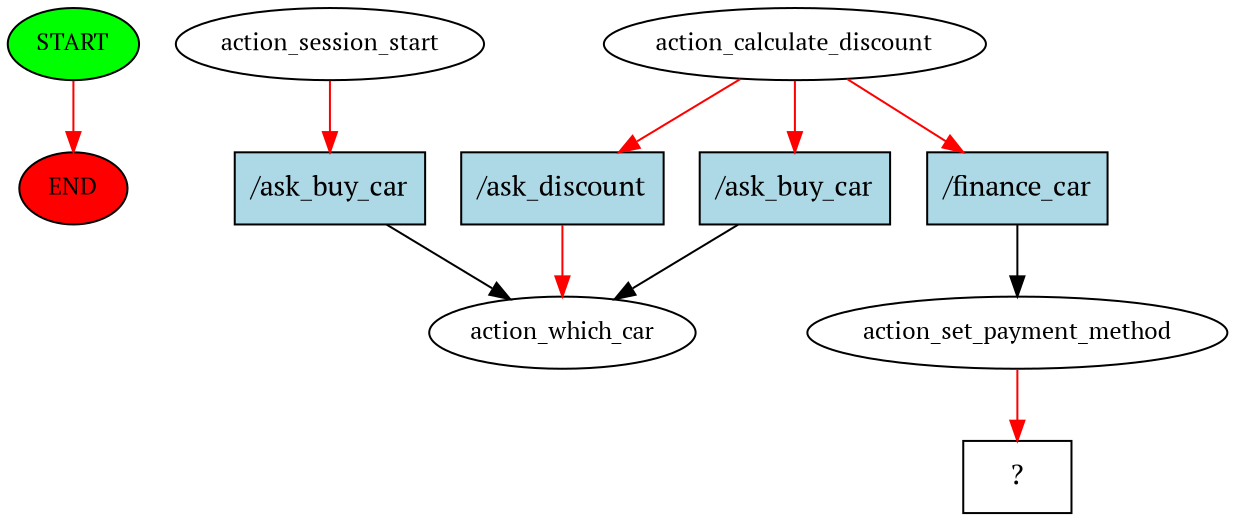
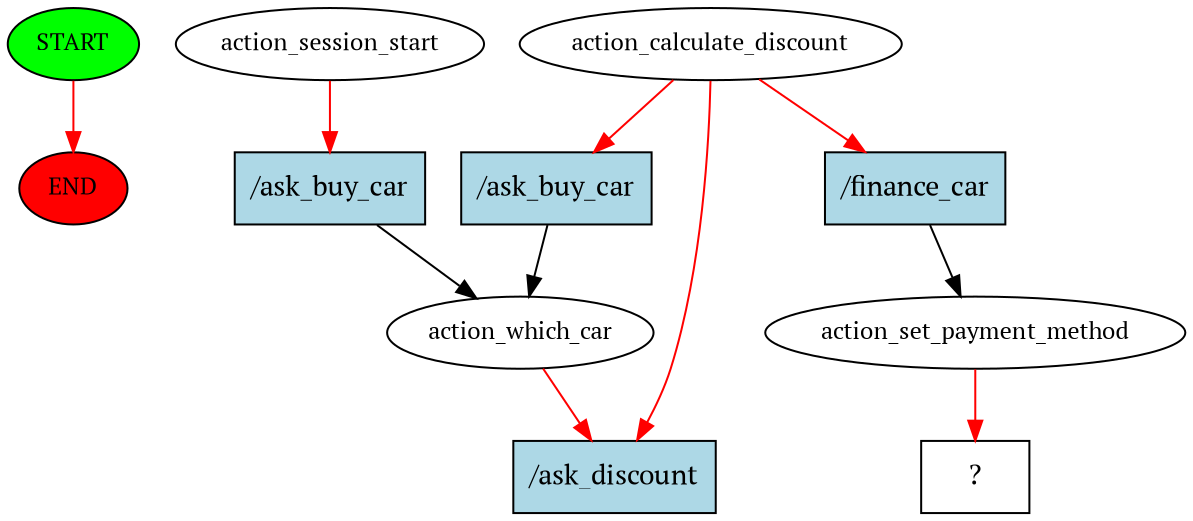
(562, 251) -> (562, 396)
